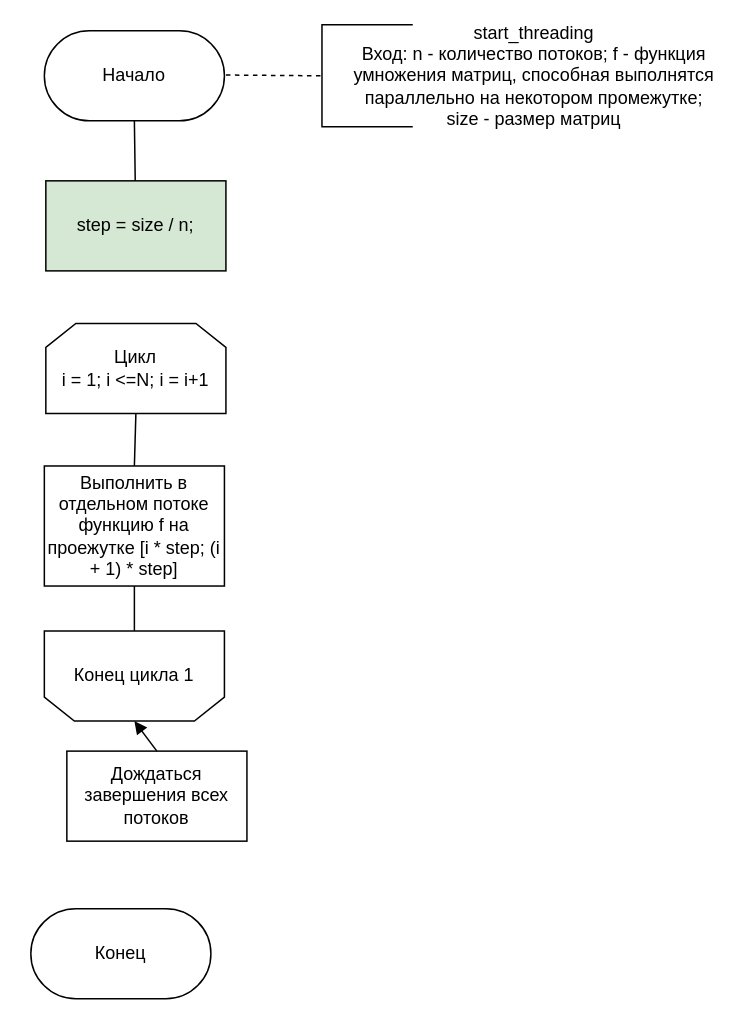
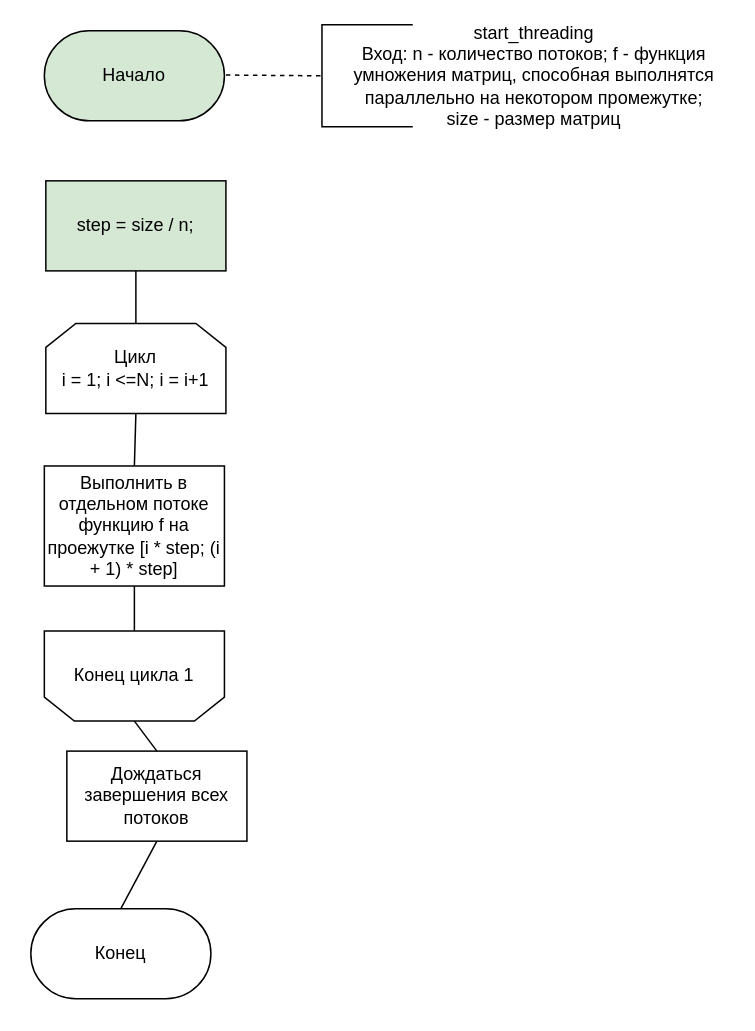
(134, 76) -> (134, 76)
(135, 151) -> none
none -> (136, 297)
(142, 731) -> (139, 726)
none -> (139, 875)
